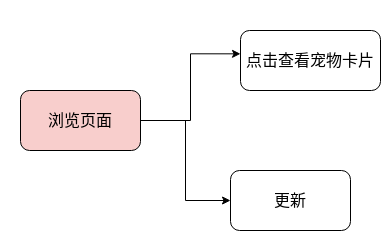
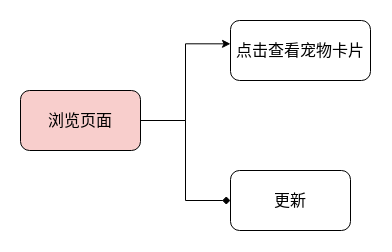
(311, 61) -> (301, 51)
(222, 201) -> (222, 201)
